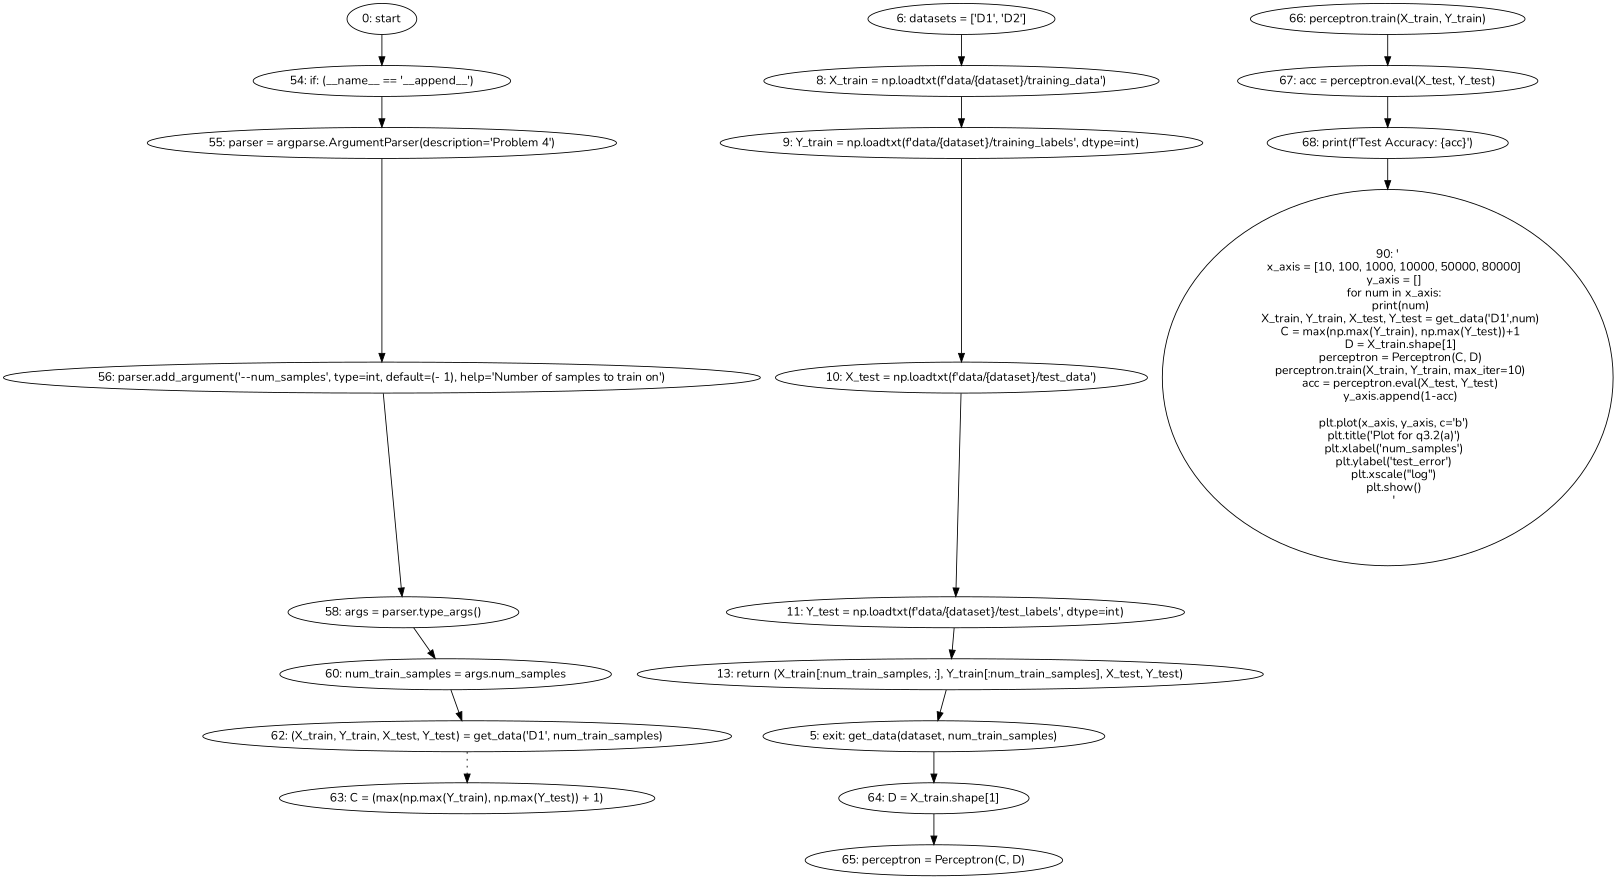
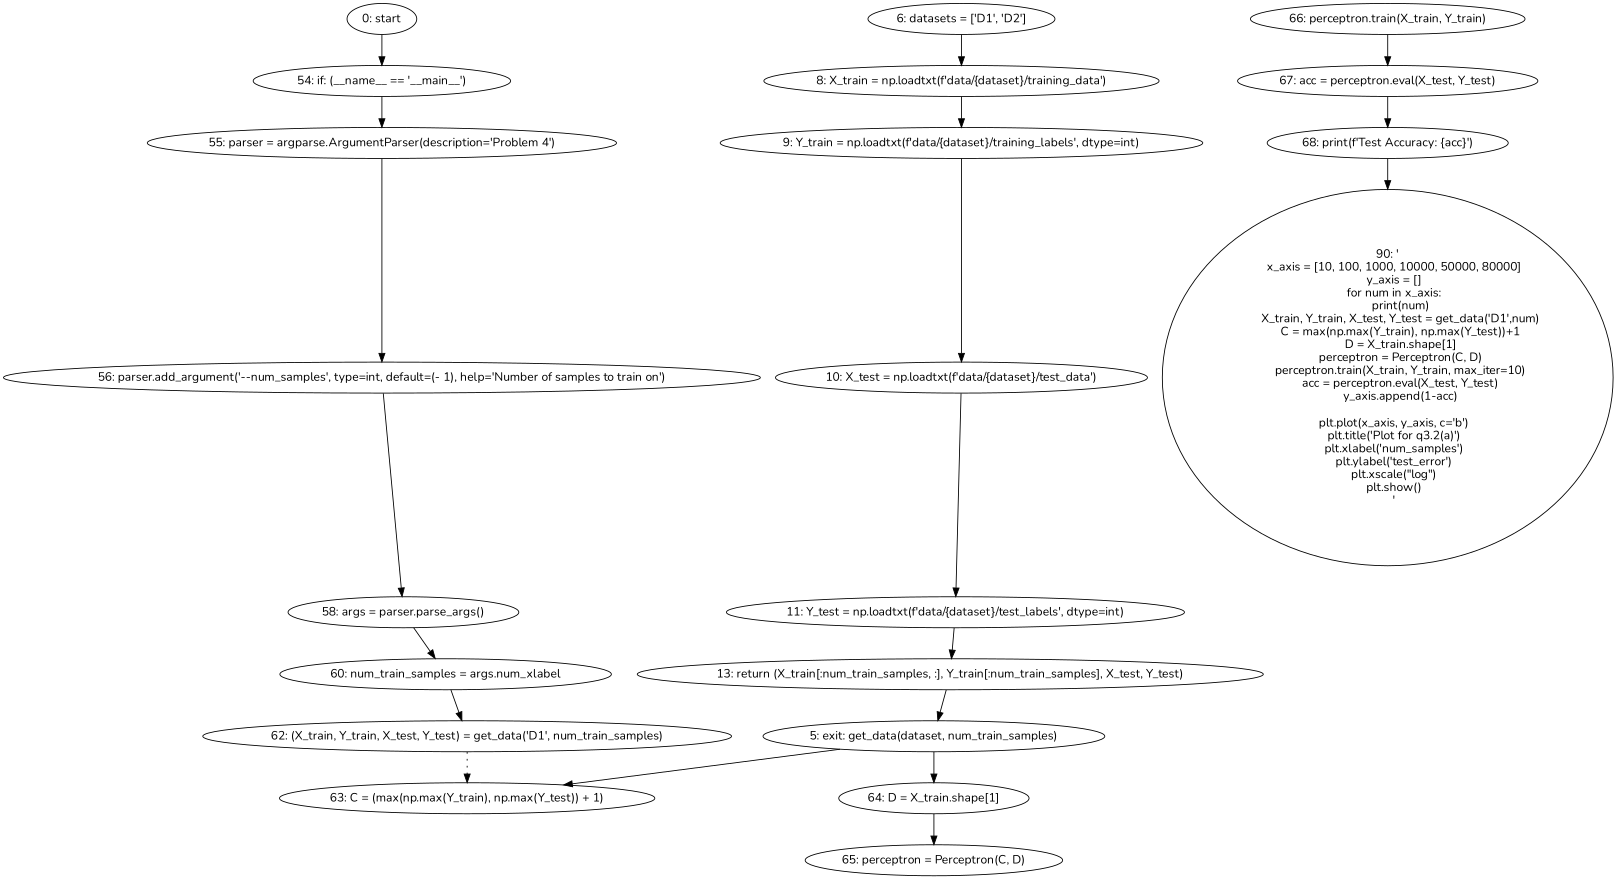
(382, 81) -> (382, 81)
(403, 612) -> (403, 612)
(446, 674) -> (446, 674)
none -> (706, 767)
